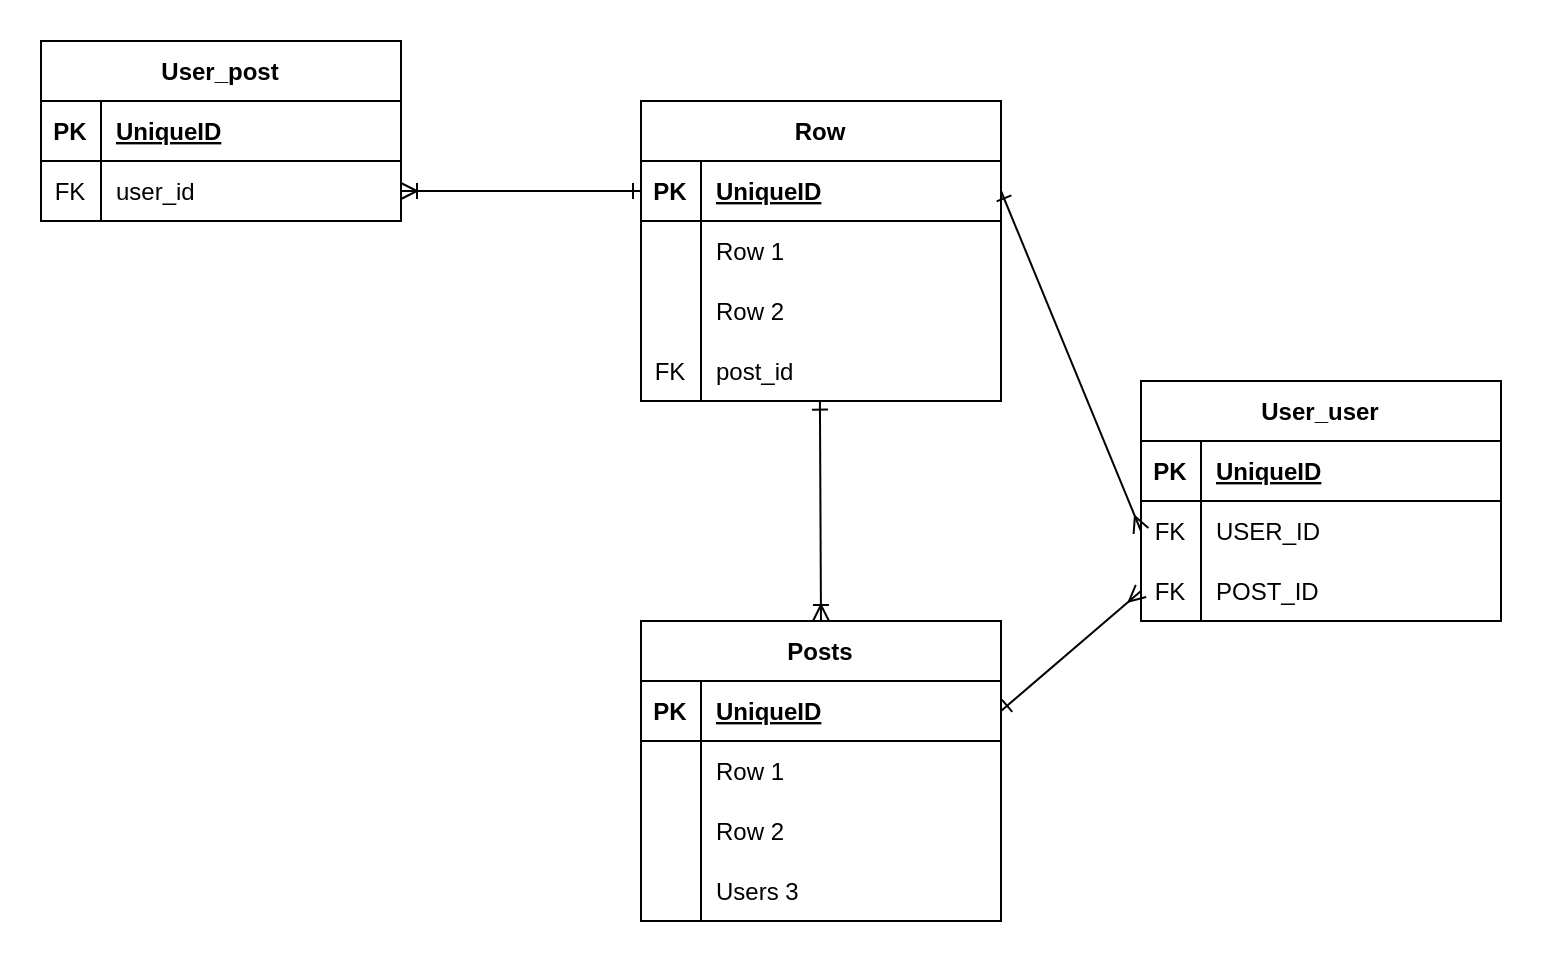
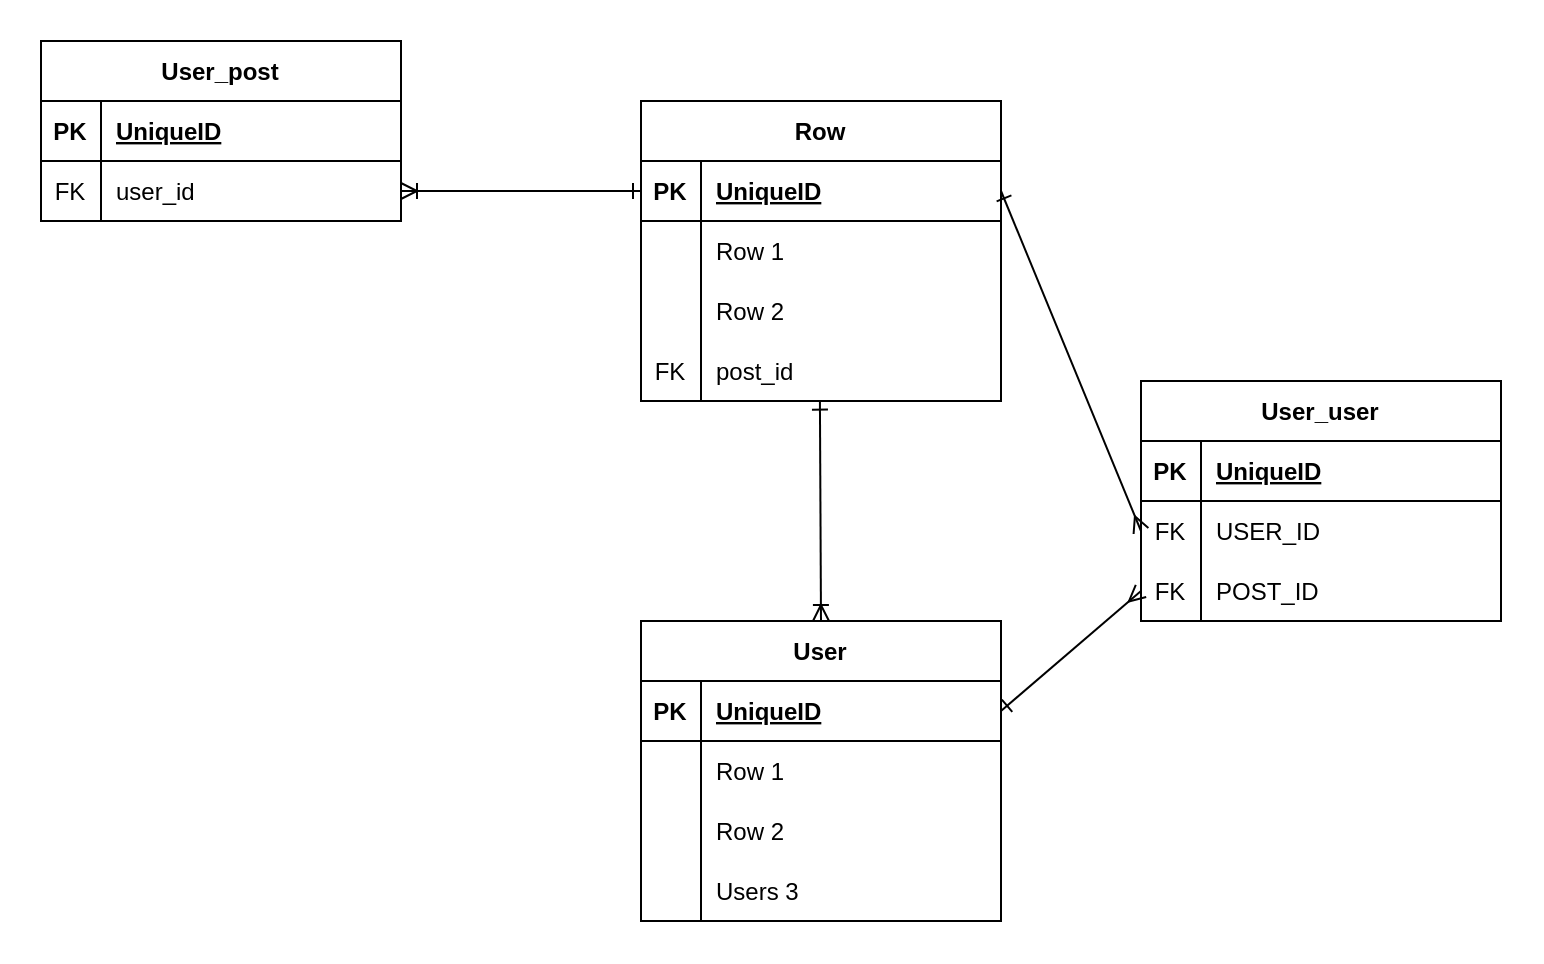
(820, 652) -> (820, 652)
